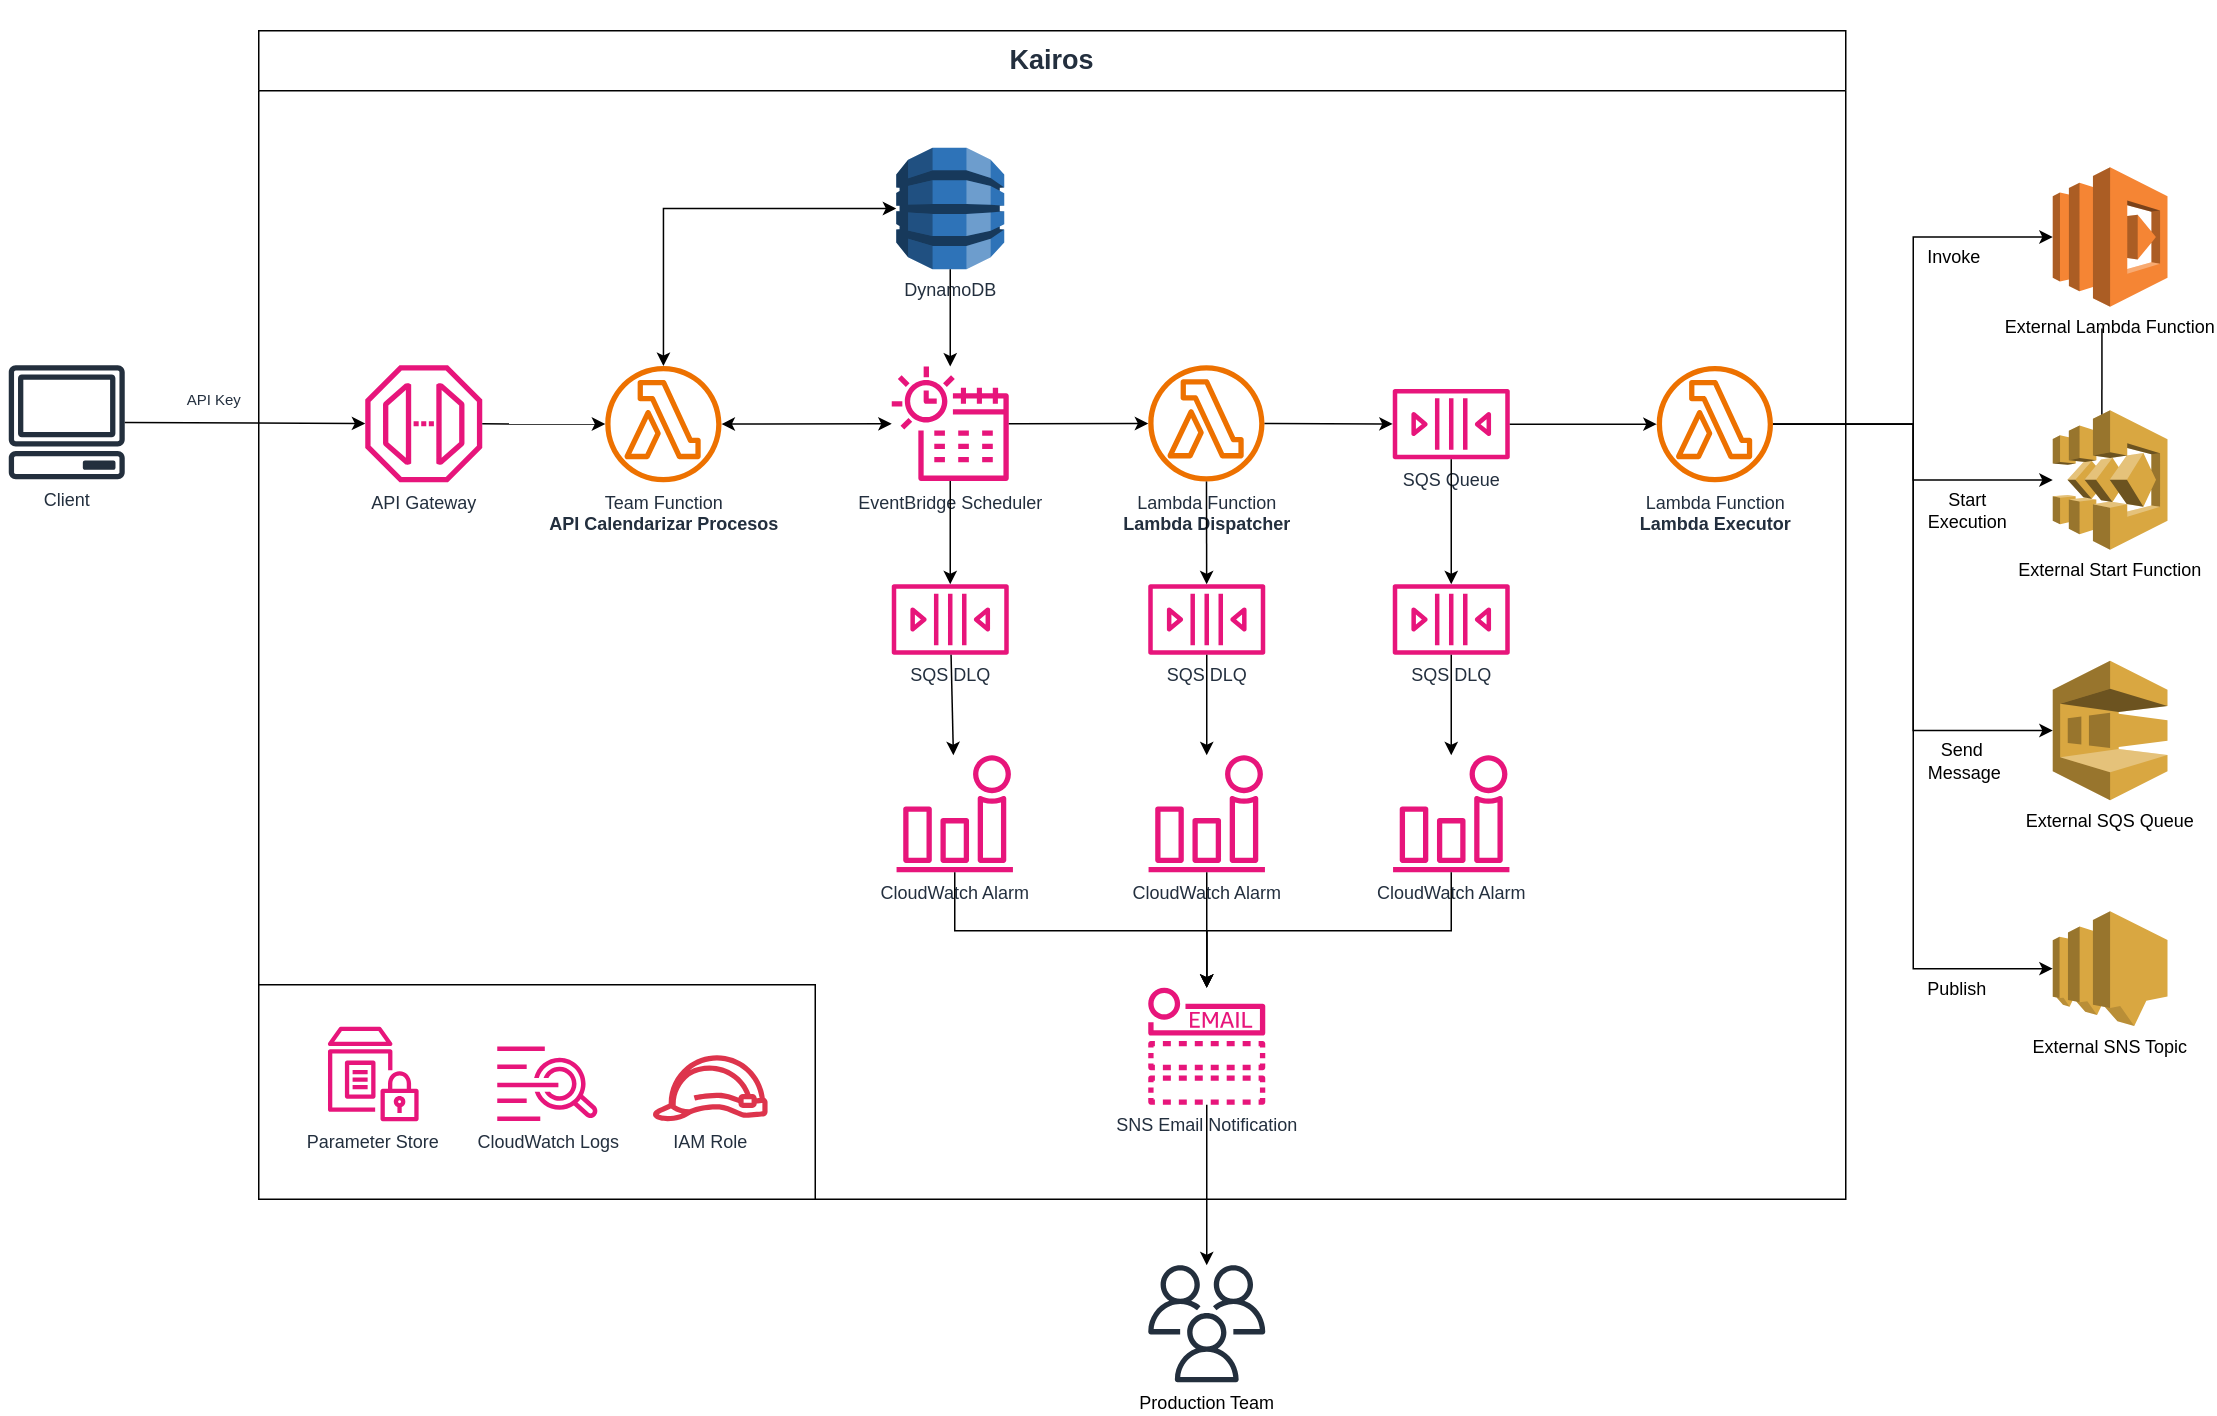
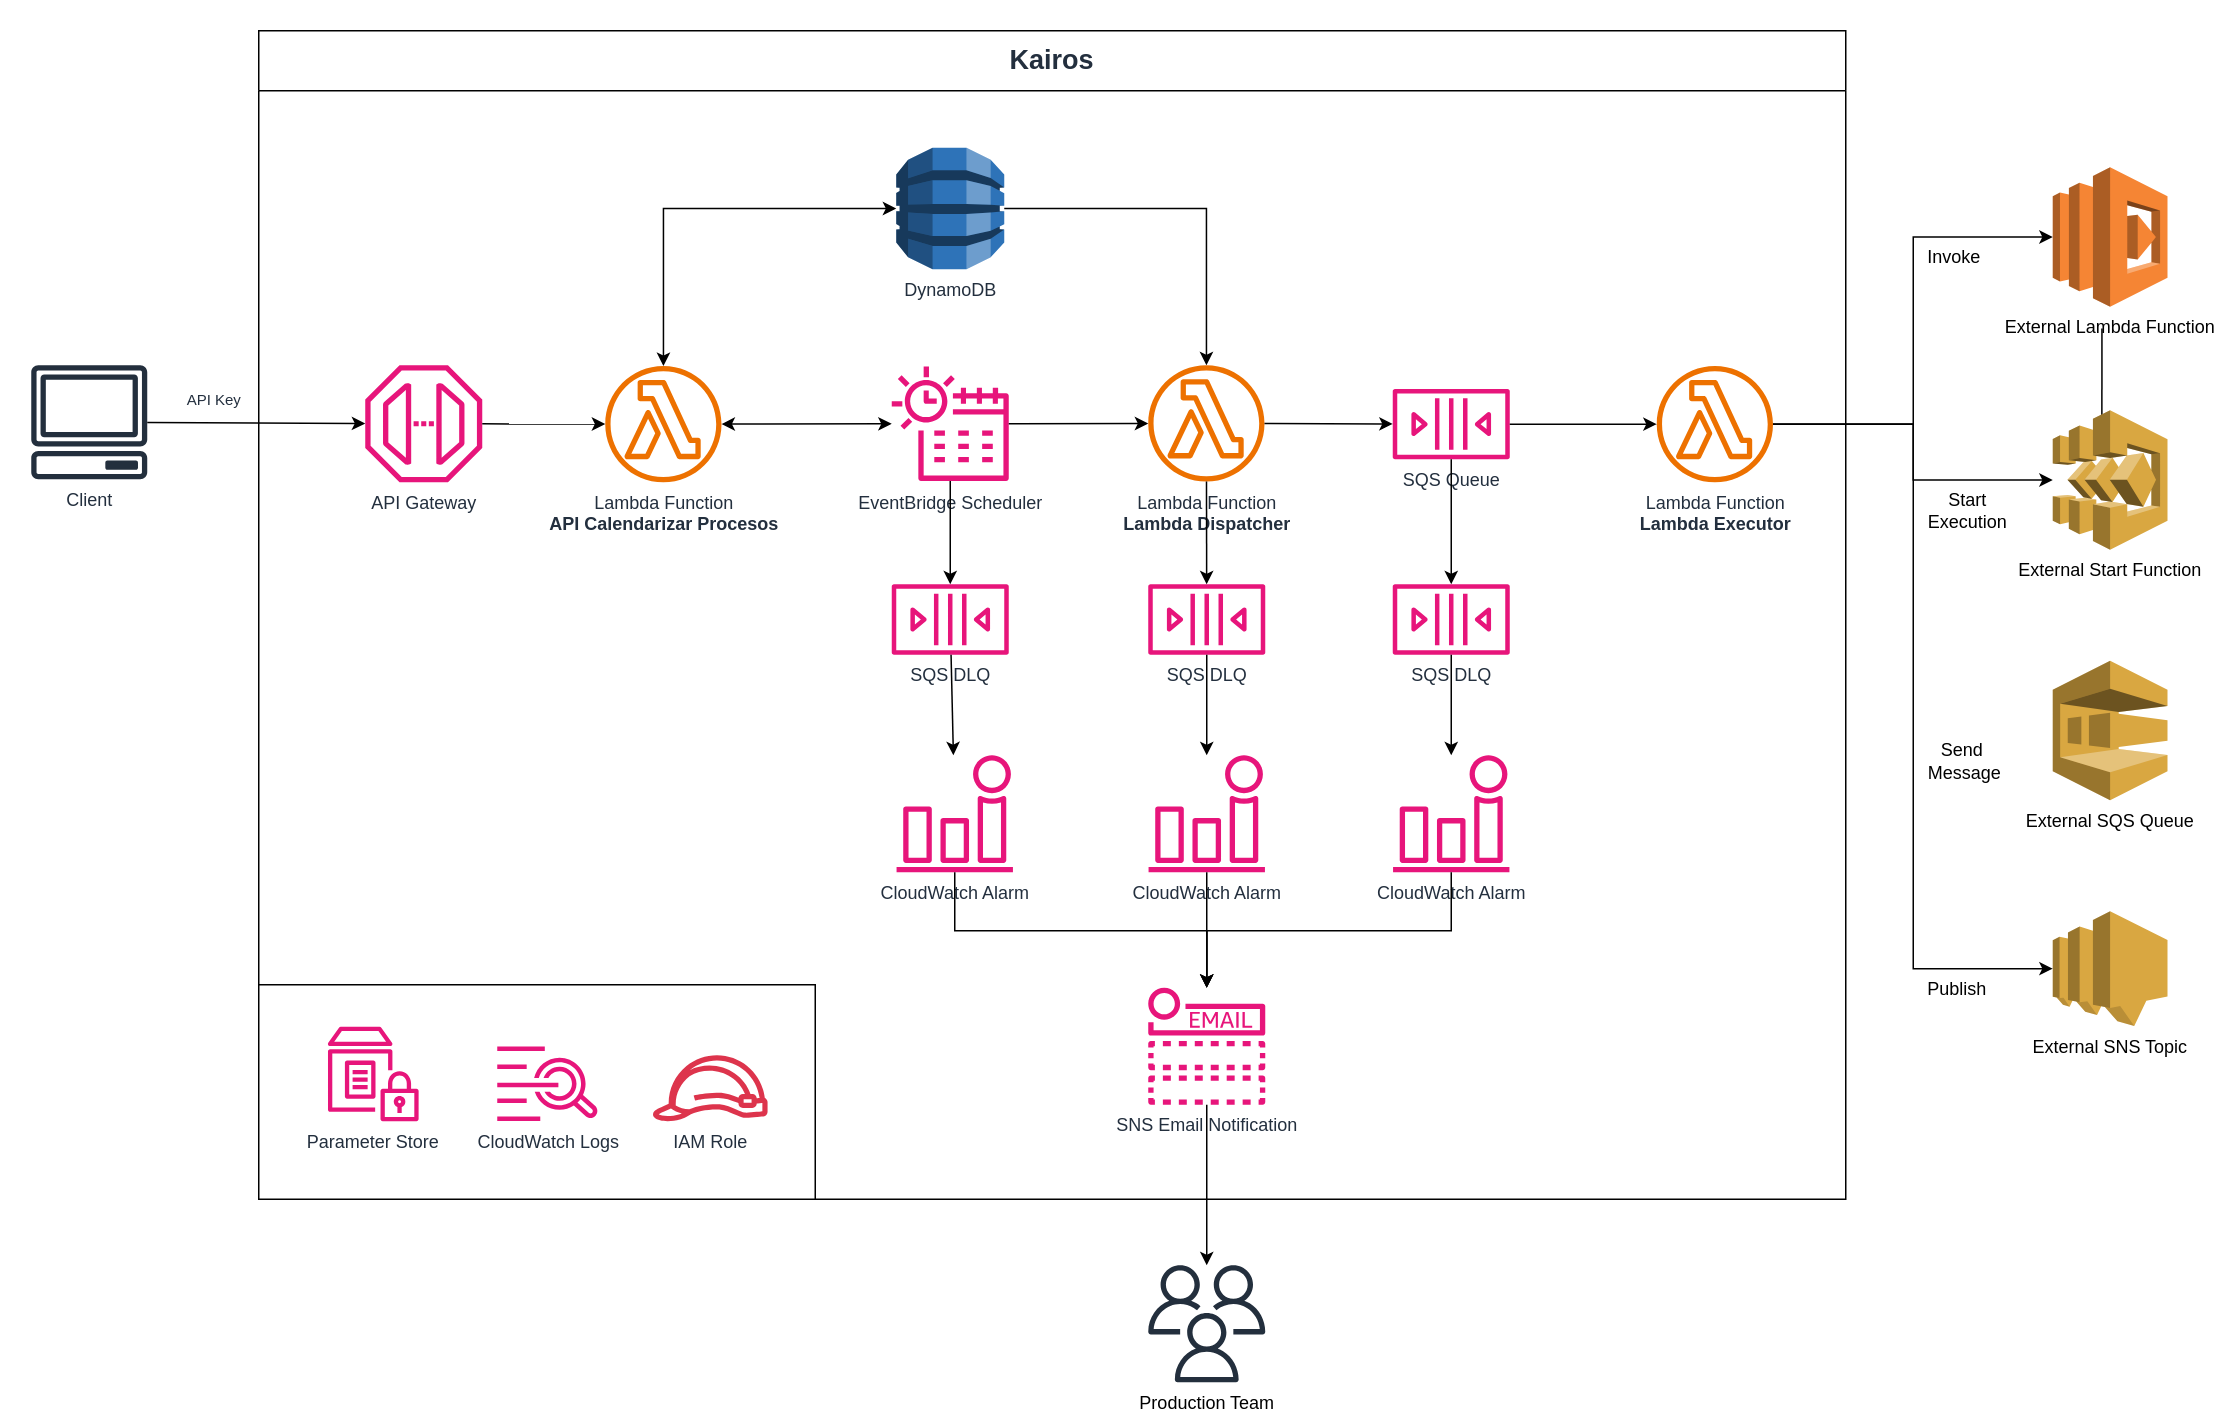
(950, 313) -> (1178, 209)
(67, 422) -> (89, 422)
(665, 514) -> (665, 514)
(1980, 731) -> none
